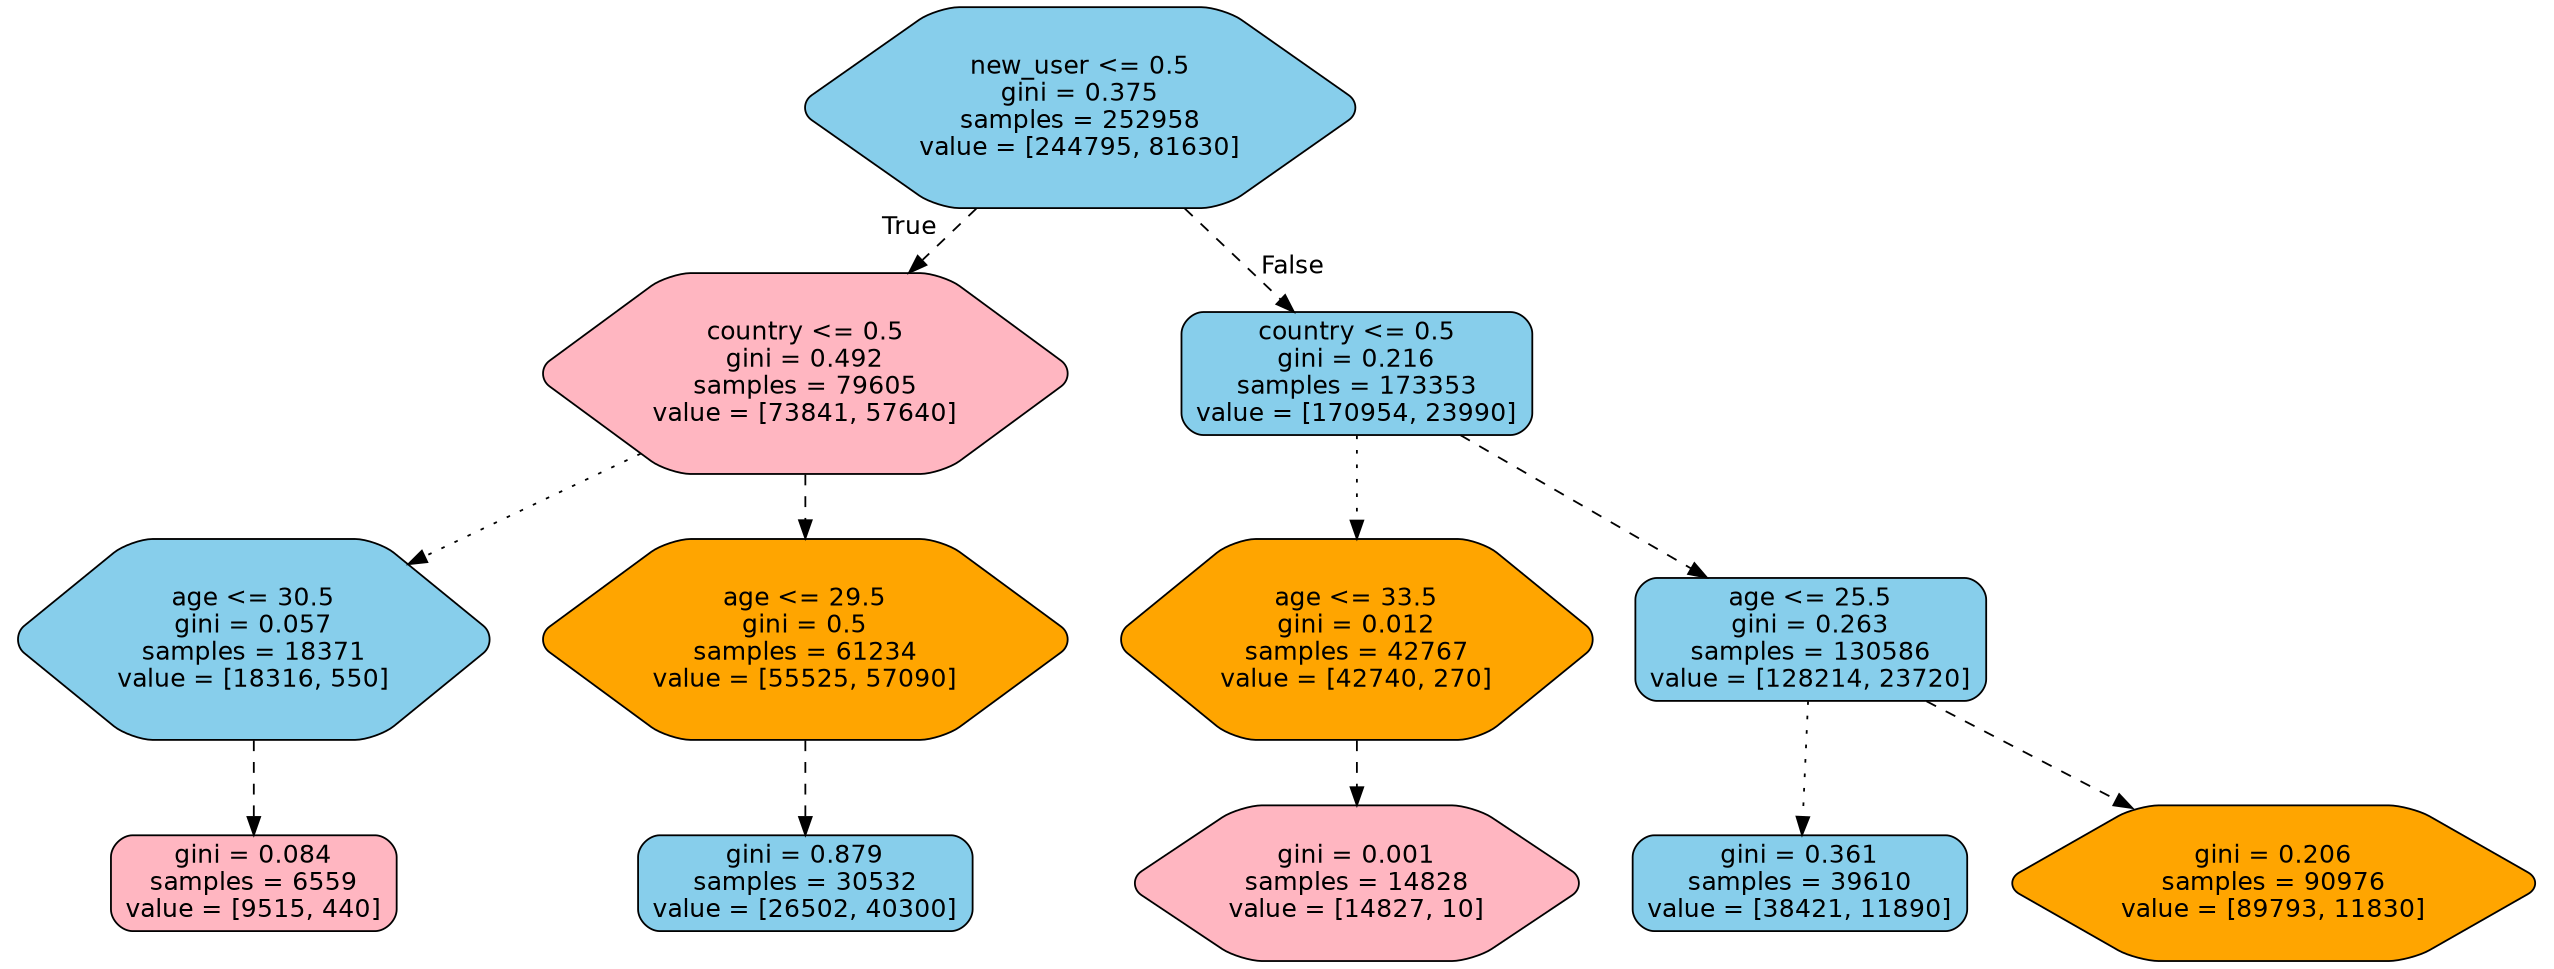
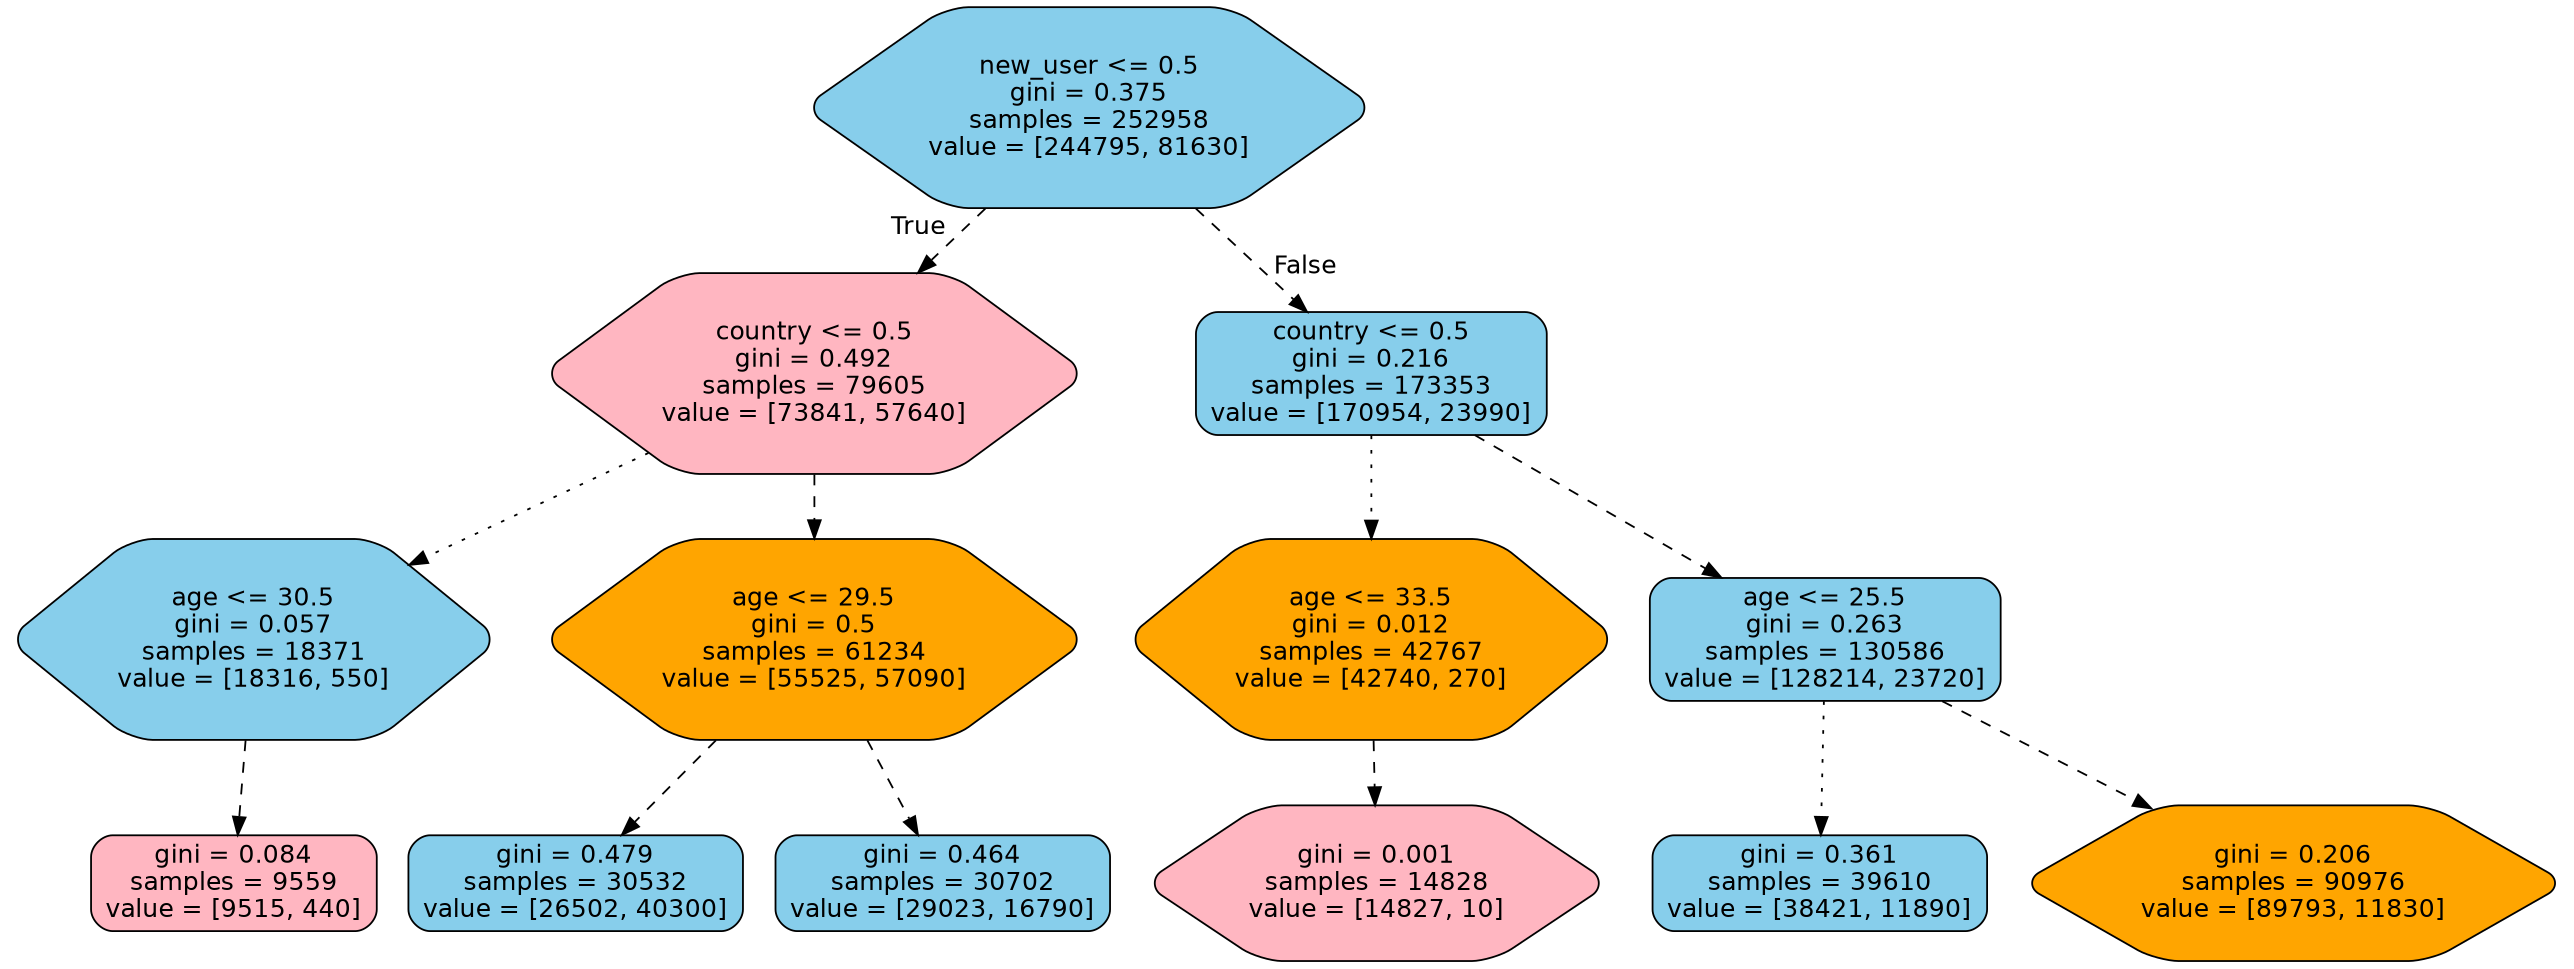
(254, 883) -> (234, 883)
(805, 883) -> (576, 883)
none -> (943, 883)
